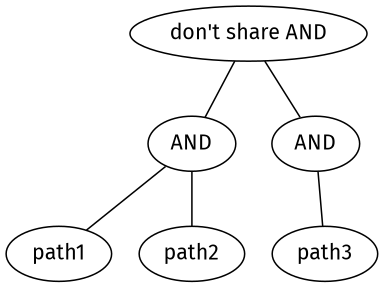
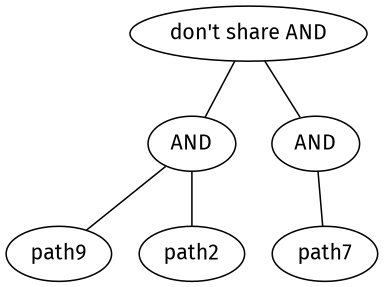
(59, 254) -> (59, 254)
(325, 254) -> (325, 254)
